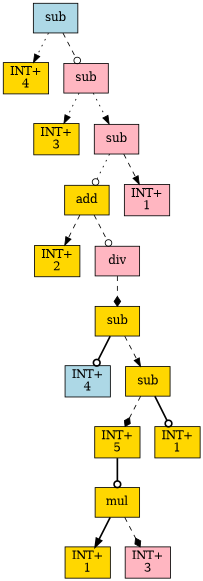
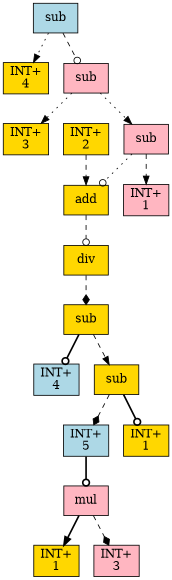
(74, 226) -> (86, 166)
(117, 261) -> (86, 260)
(117, 442) -> (86, 441)
(117, 502) -> (86, 501)
